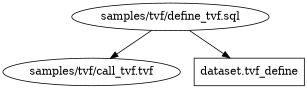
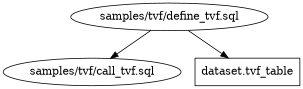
(92, 72) -> (92, 72)
(249, 72) -> (247, 72)
